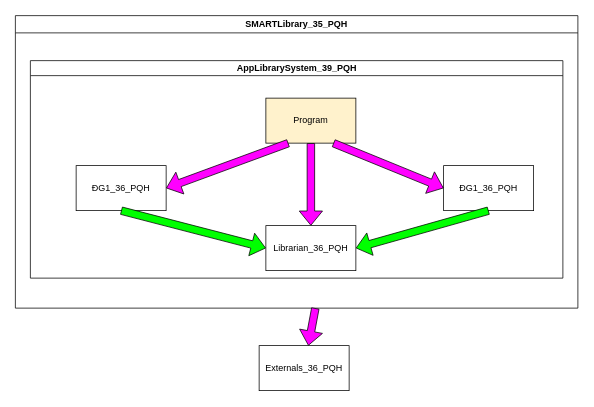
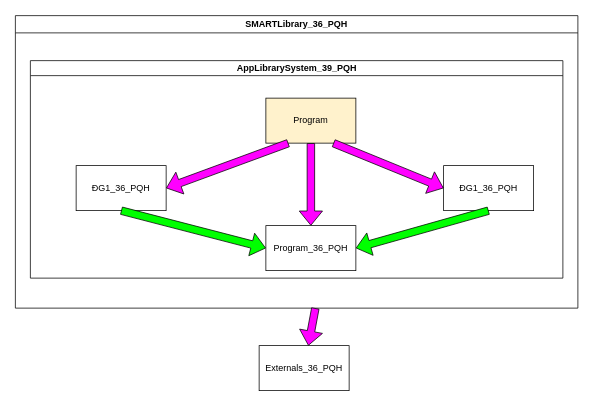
(297, 24) -> (297, 24)
(311, 248) -> (311, 248)
